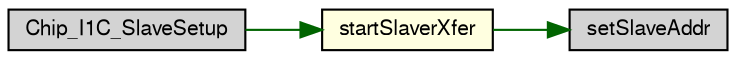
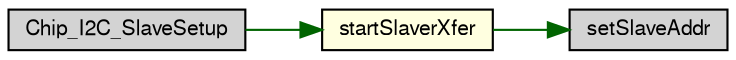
(127, 30) -> (127, 30)
